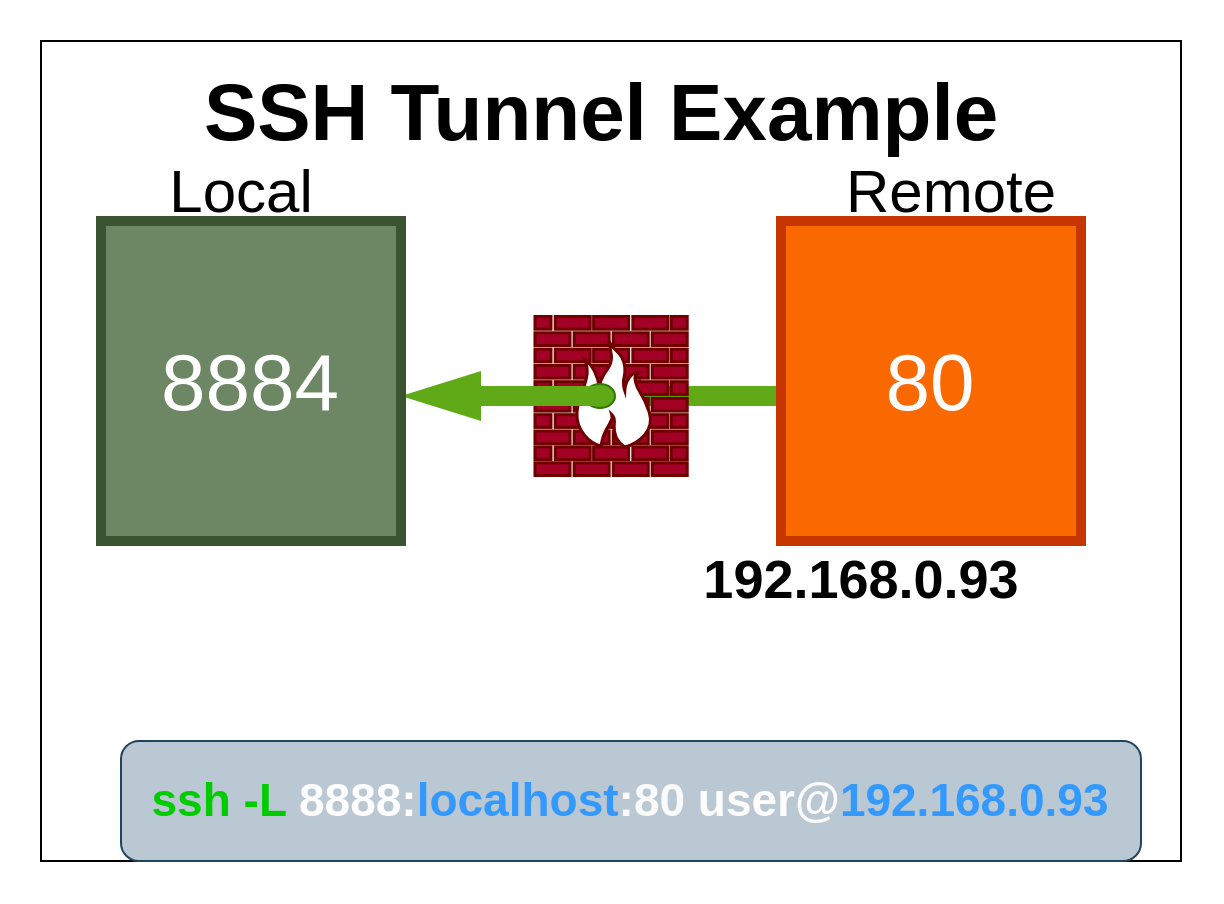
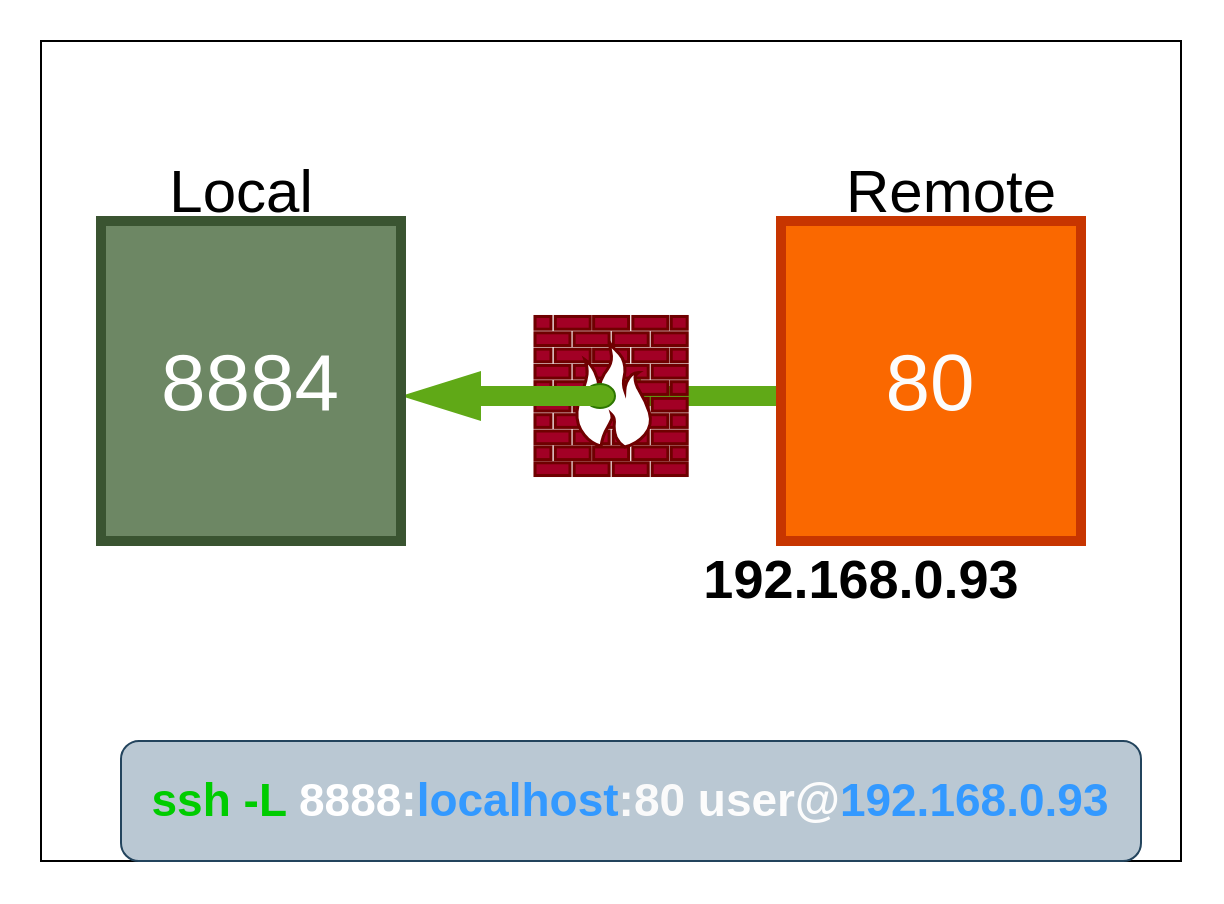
(600, 111) -> none
